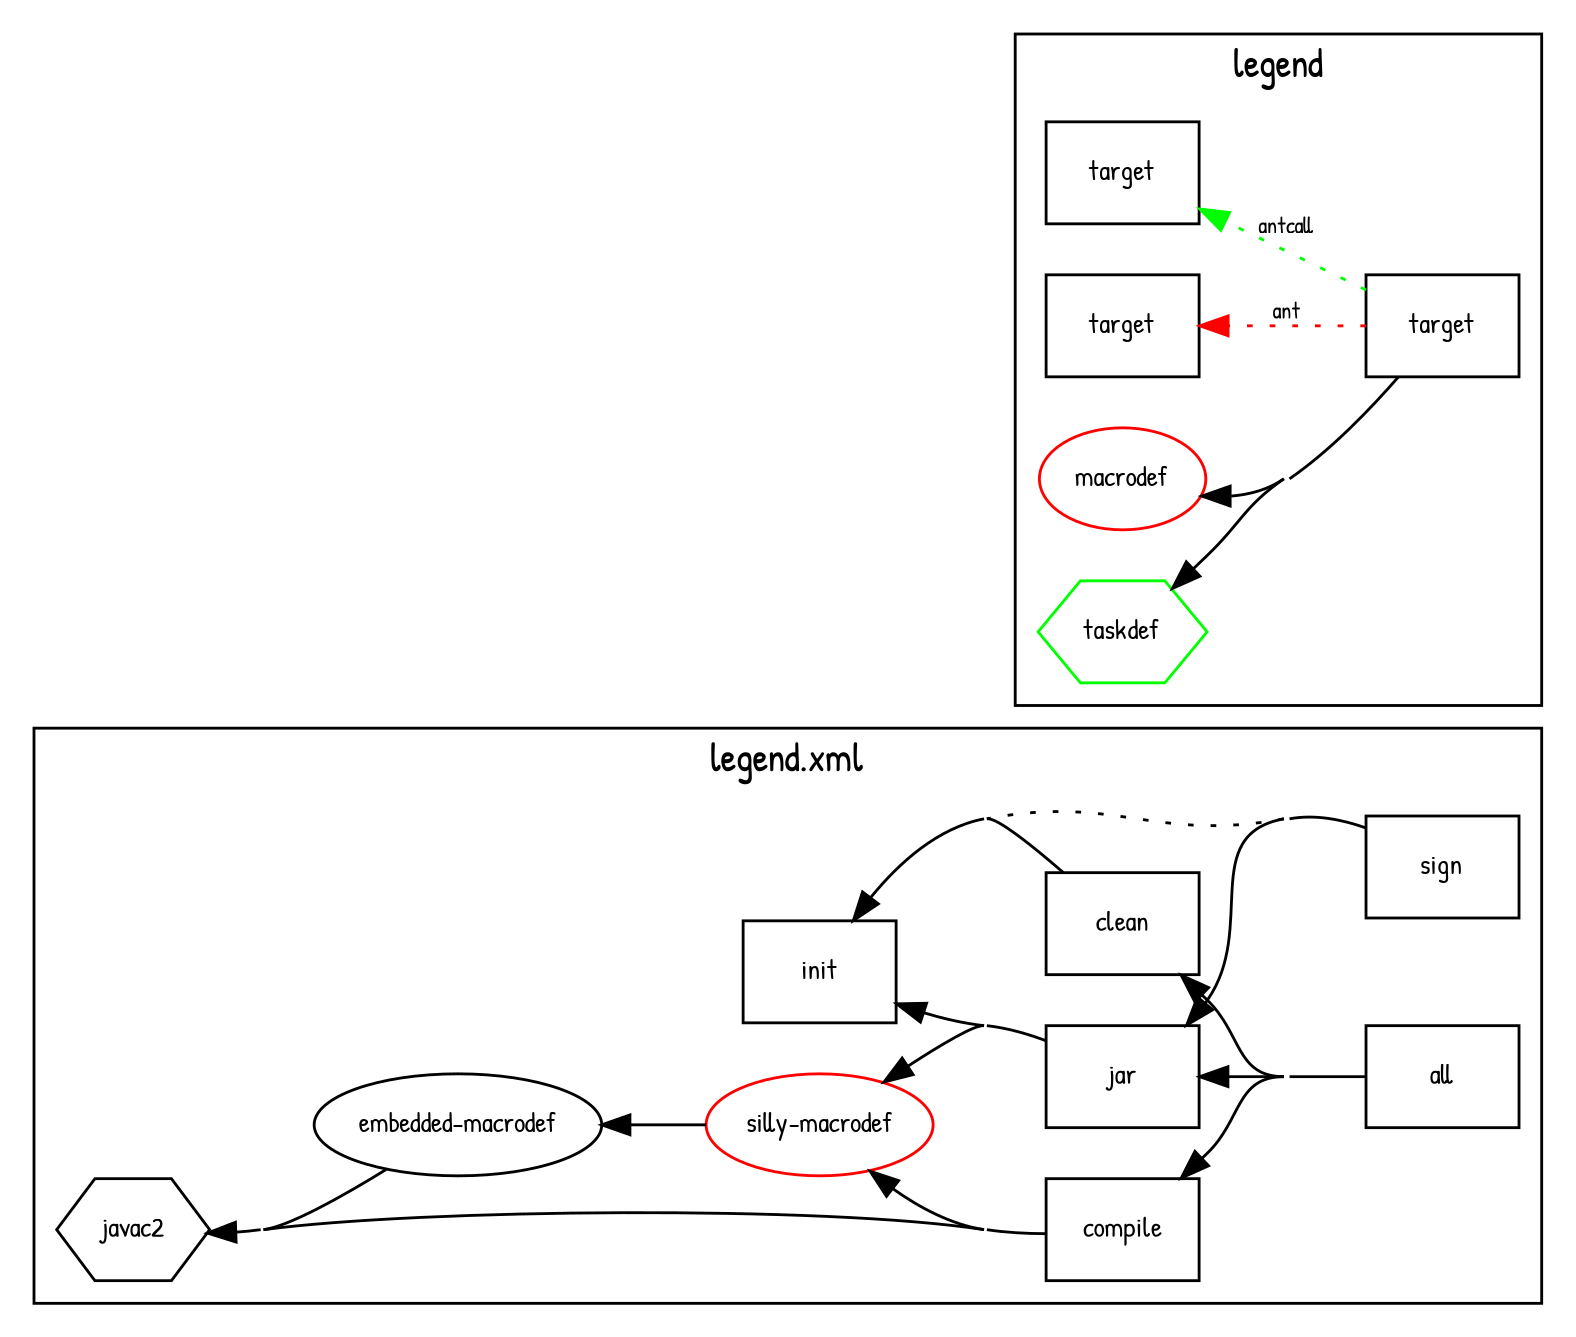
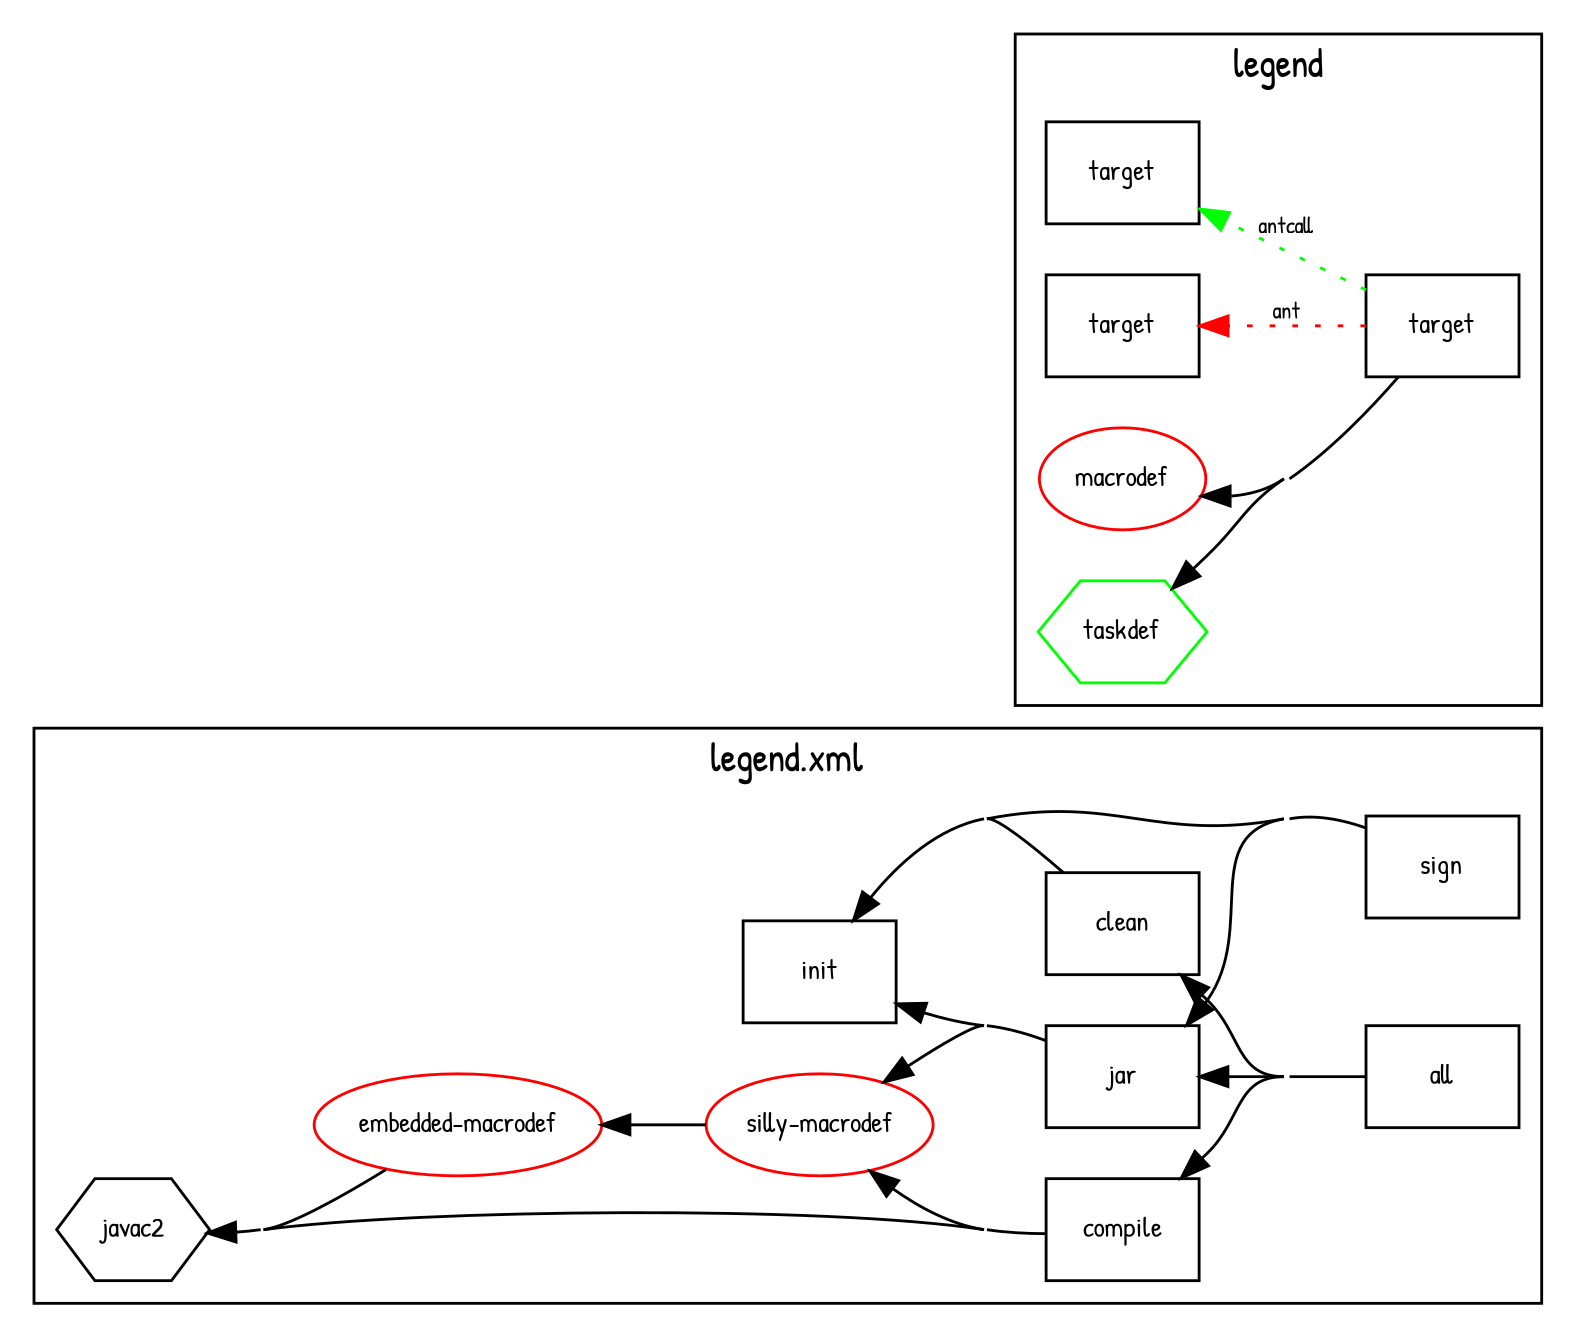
(1135, 818) -> (1135, 818)
(458, 1125) -> (458, 1125)
